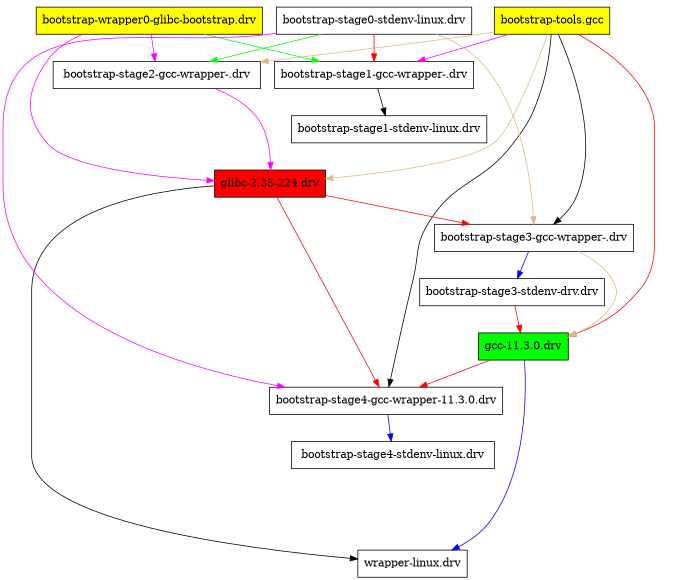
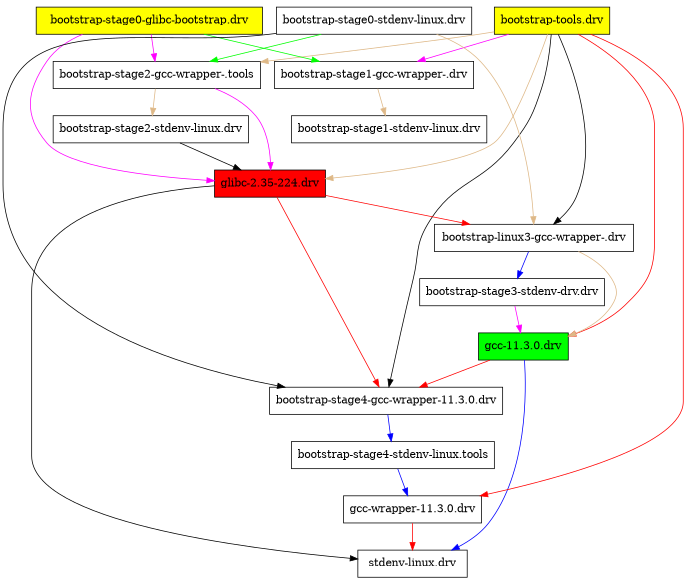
(149, 21) -> (149, 21)
(552, 21) -> (552, 21)
(374, 43) -> none
(157, 75) -> (157, 75)
(381, 99) -> (381, 99)
none -> (151, 129)
(3, 177) -> (3, 177)
(534, 238) -> (534, 238)
(517, 316) -> (517, 316)
(393, 455) -> (393, 455)
none -> (413, 509)
(413, 564) -> (413, 564)
